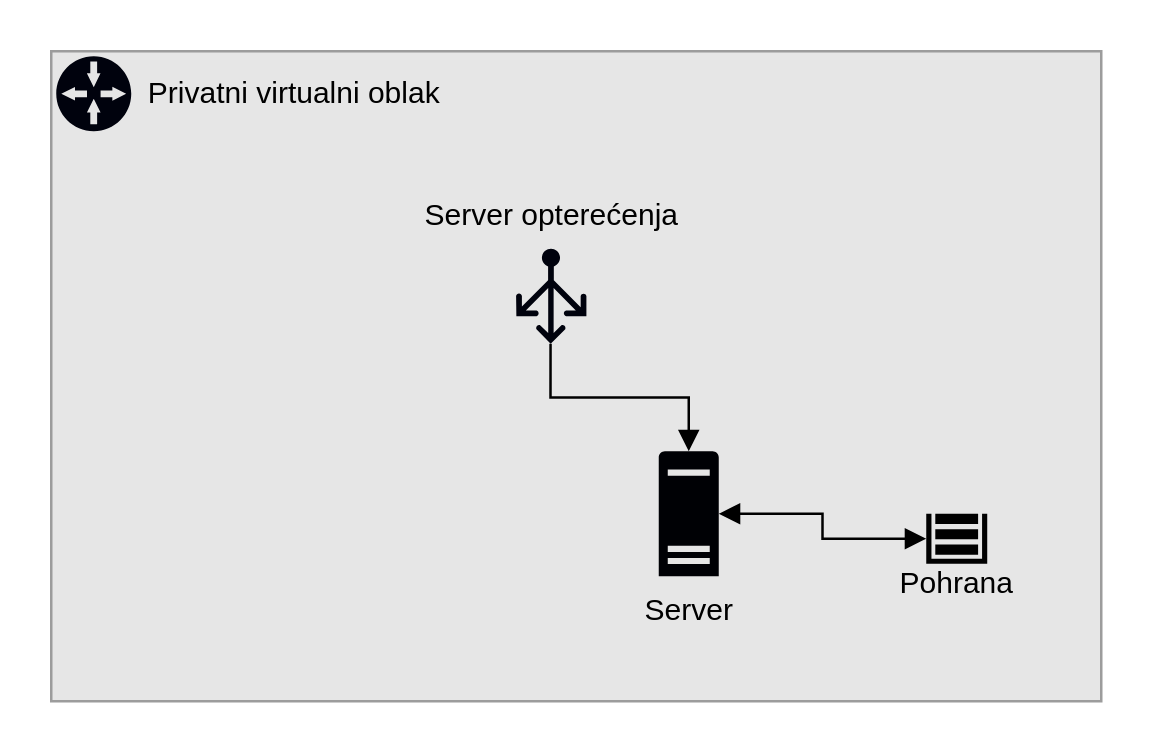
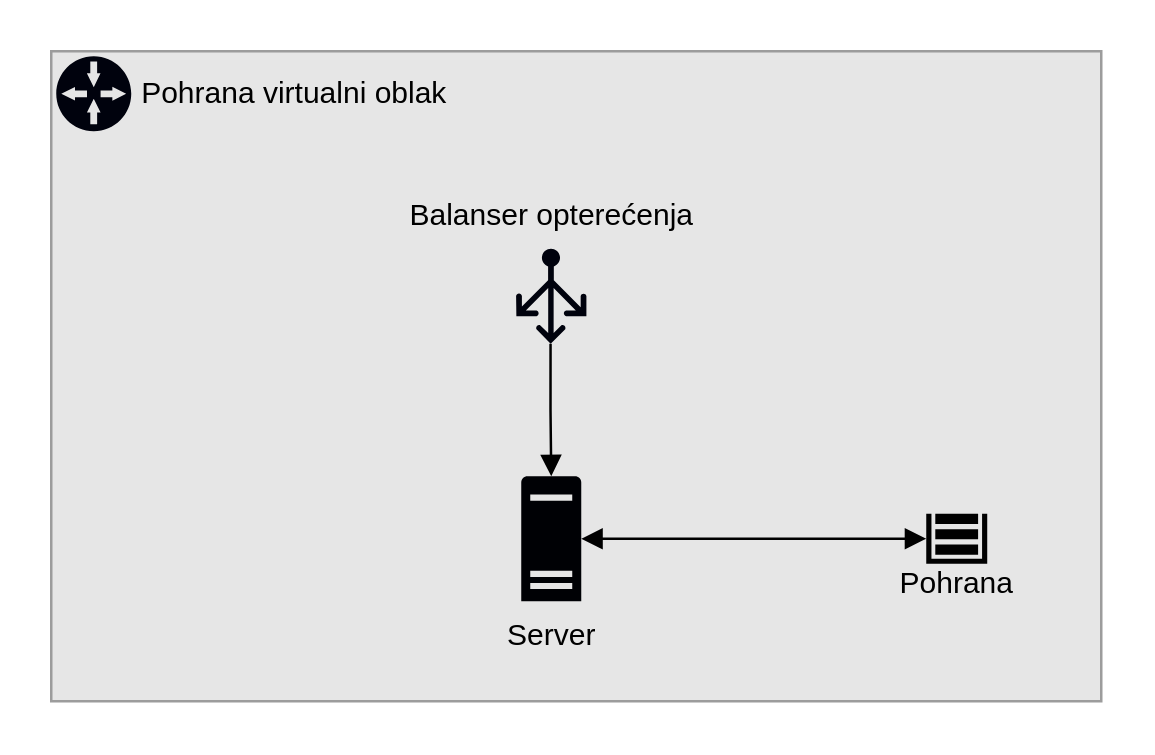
(295, 94) -> (295, 94)
(553, 216) -> (553, 216)
(689, 514) -> (551, 539)
